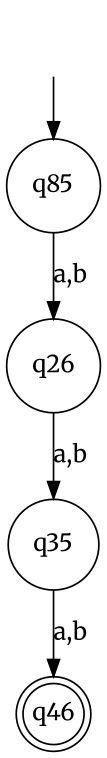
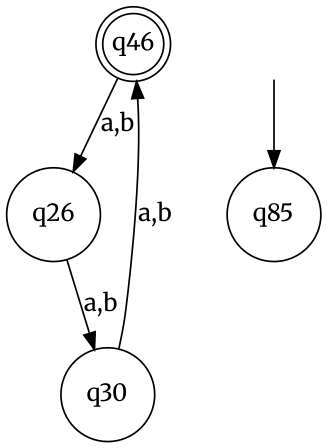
(54, 267) -> (99, 118)
(54, 545) -> (108, 395)
